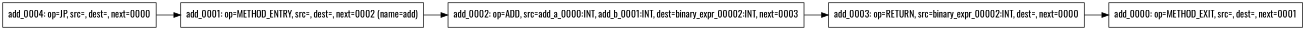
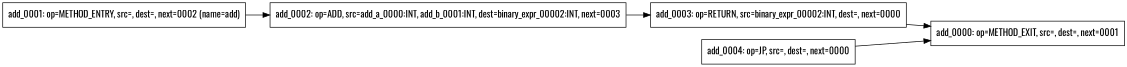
(165, 15) -> (889, 44)
